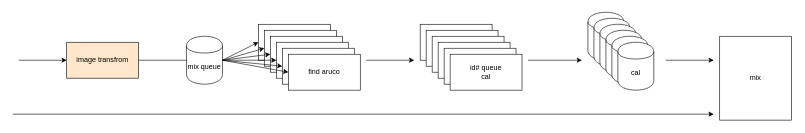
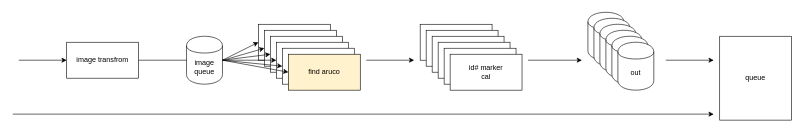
(102, 60) -> (102, 60)
(204, 68) -> (204, 68)
(324, 72) -> (324, 72)
(486, 72) -> (486, 72)
(636, 74) -> (636, 74)
(756, 78) -> (756, 78)
